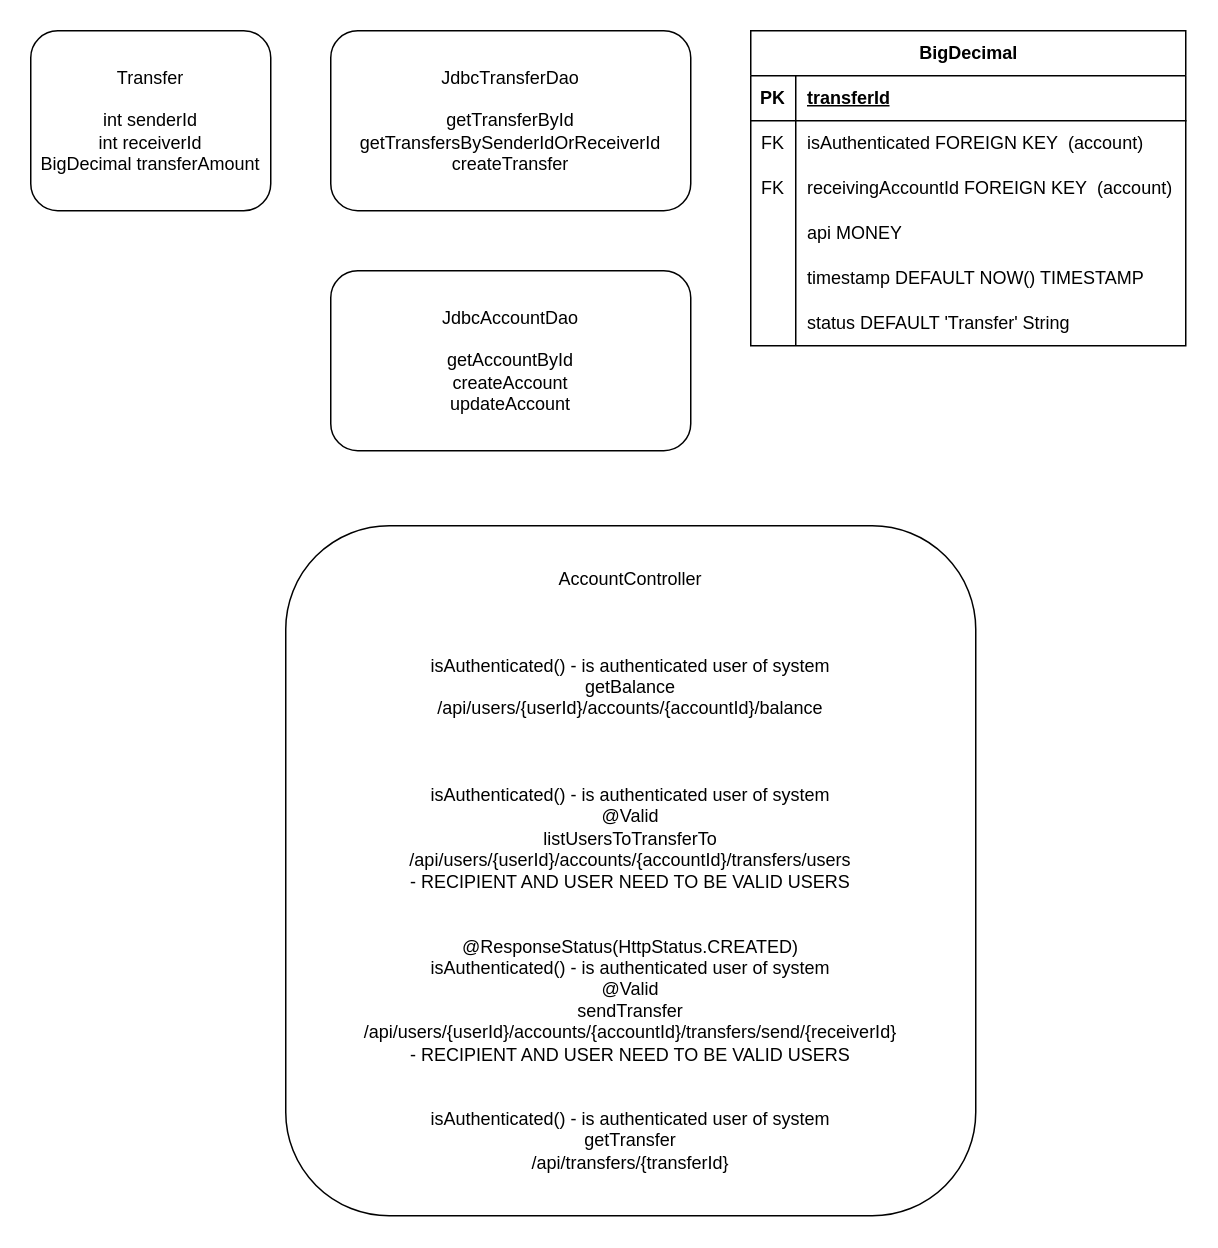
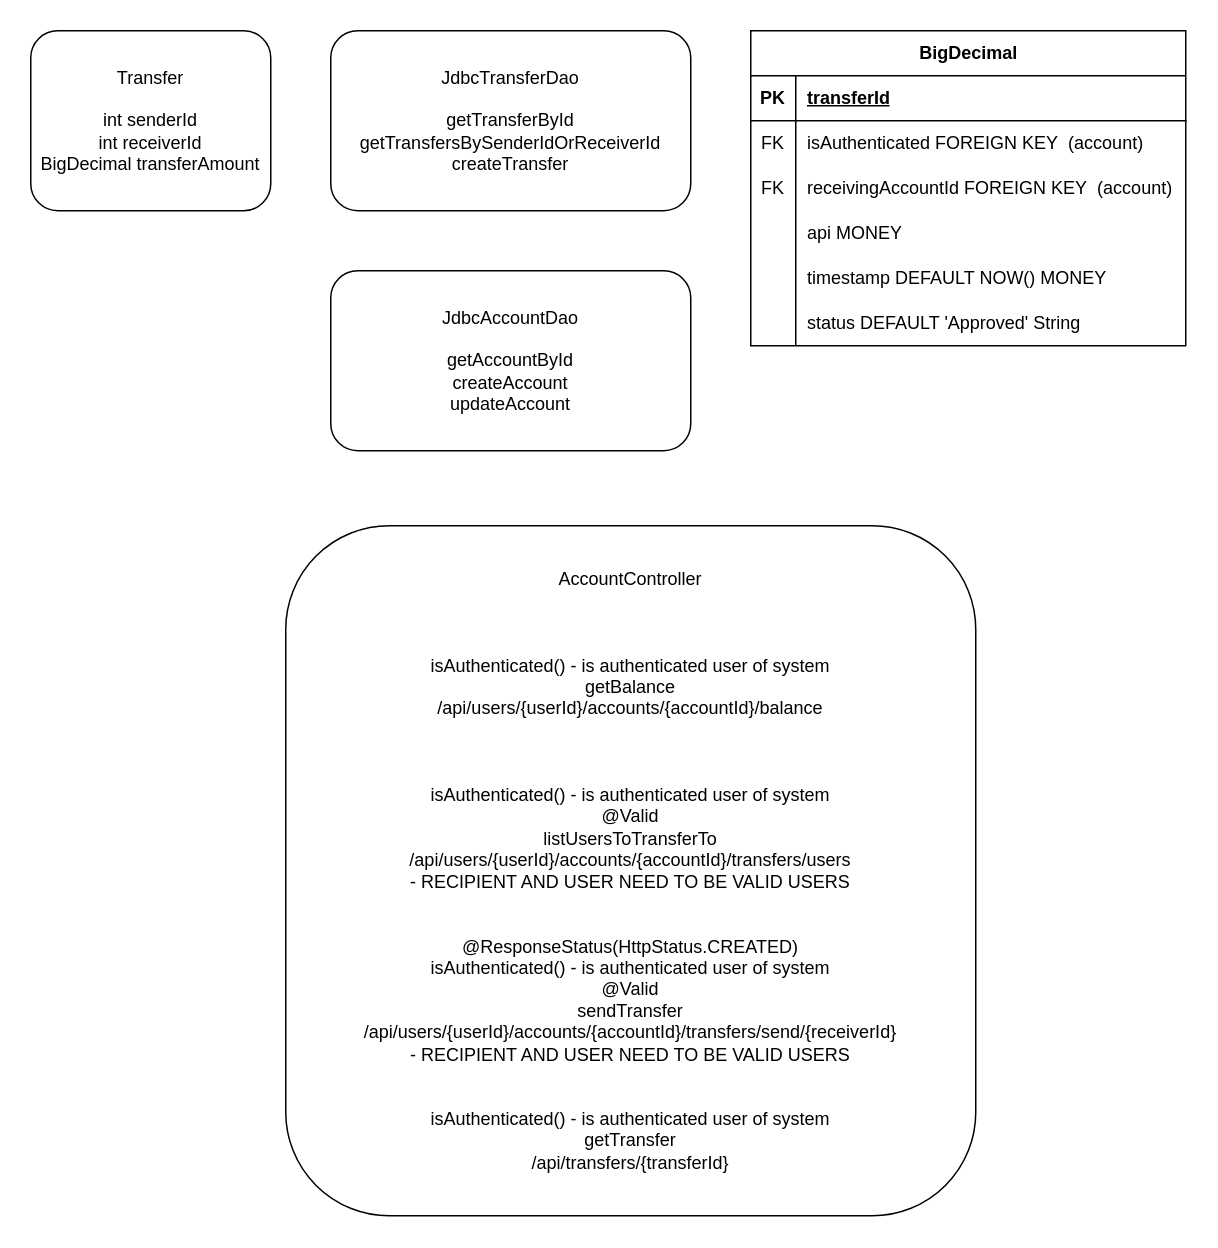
(965, 278) -> (945, 278)
(955, 323) -> (955, 323)
